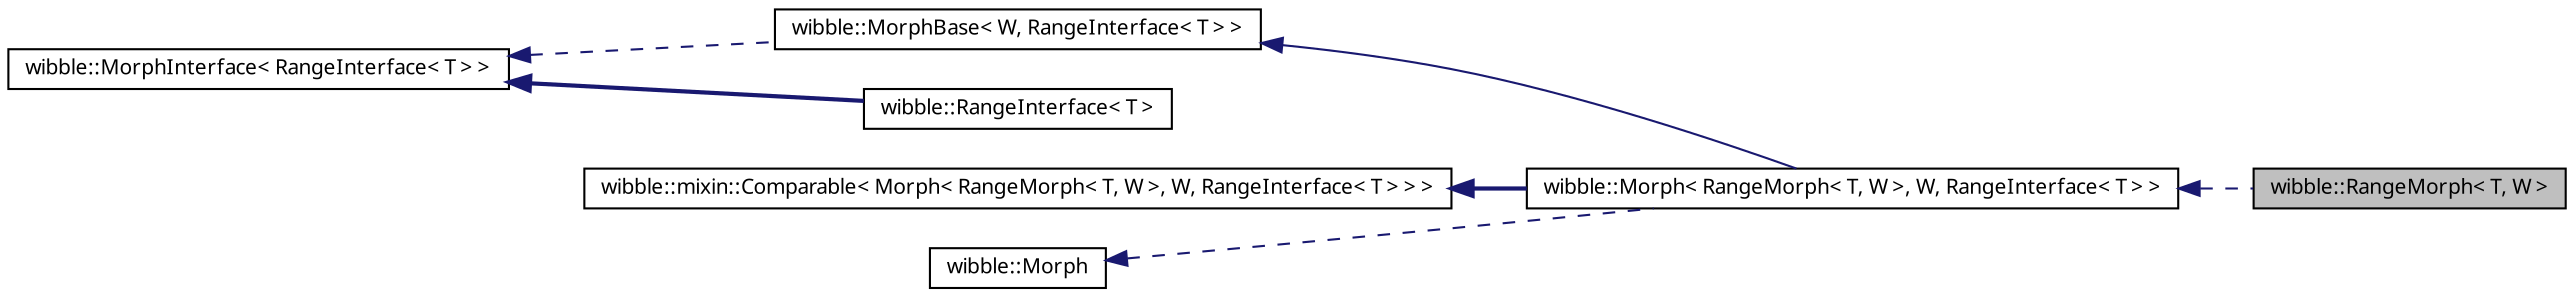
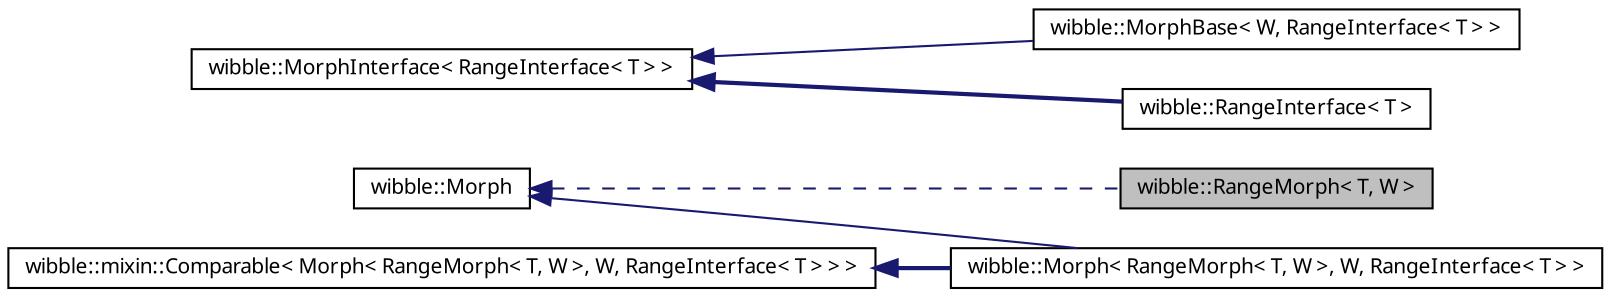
(652, 48) -> (873, 49)
(1544, 90) -> none
(2227, 188) -> (836, 188)
(1391, 234) -> (815, 222)
